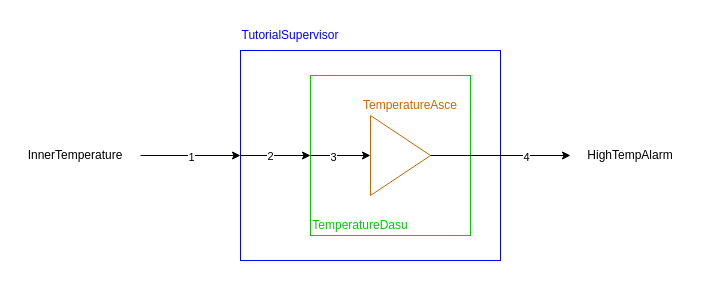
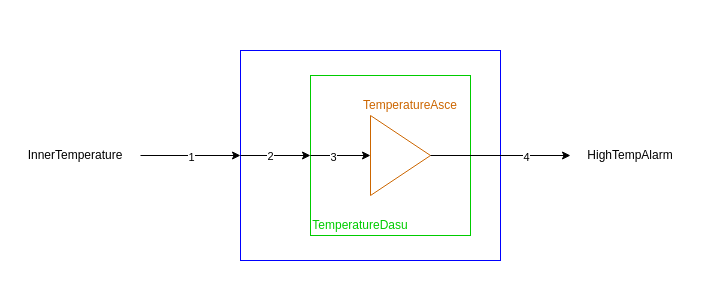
(291, 36) -> none
